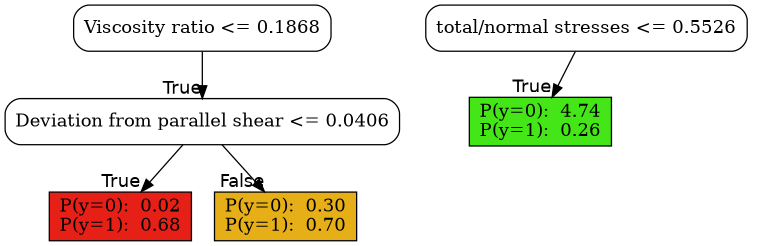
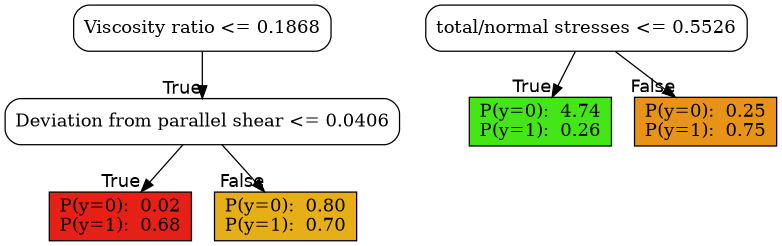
none -> (706, 122)
(286, 216) -> (286, 216)
